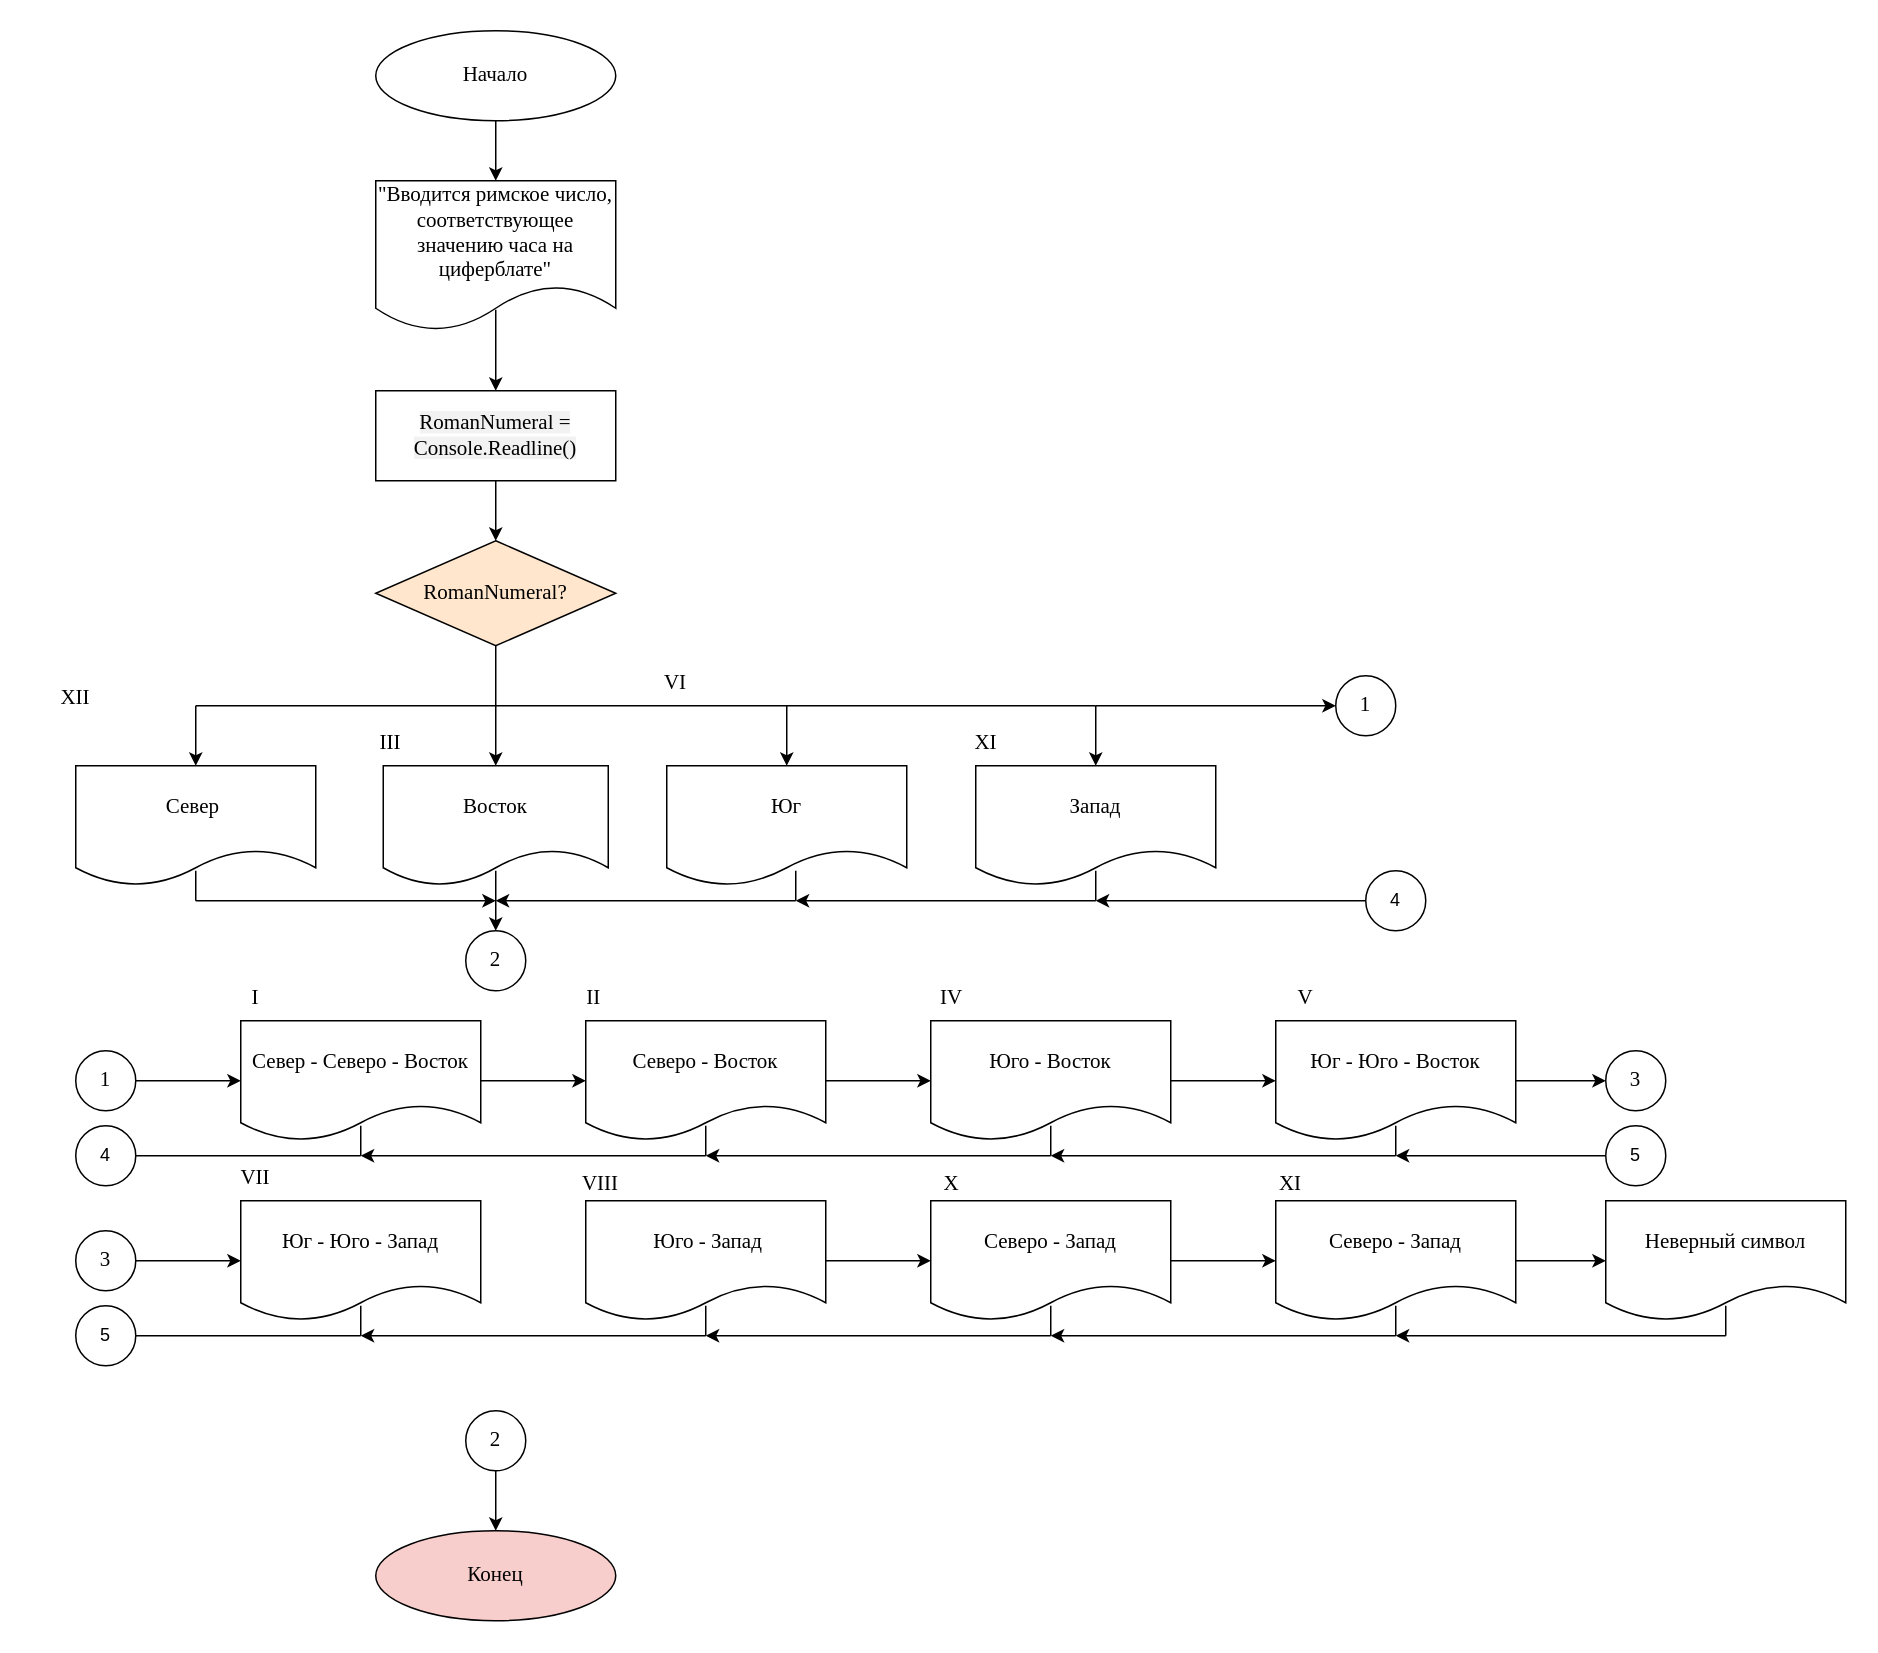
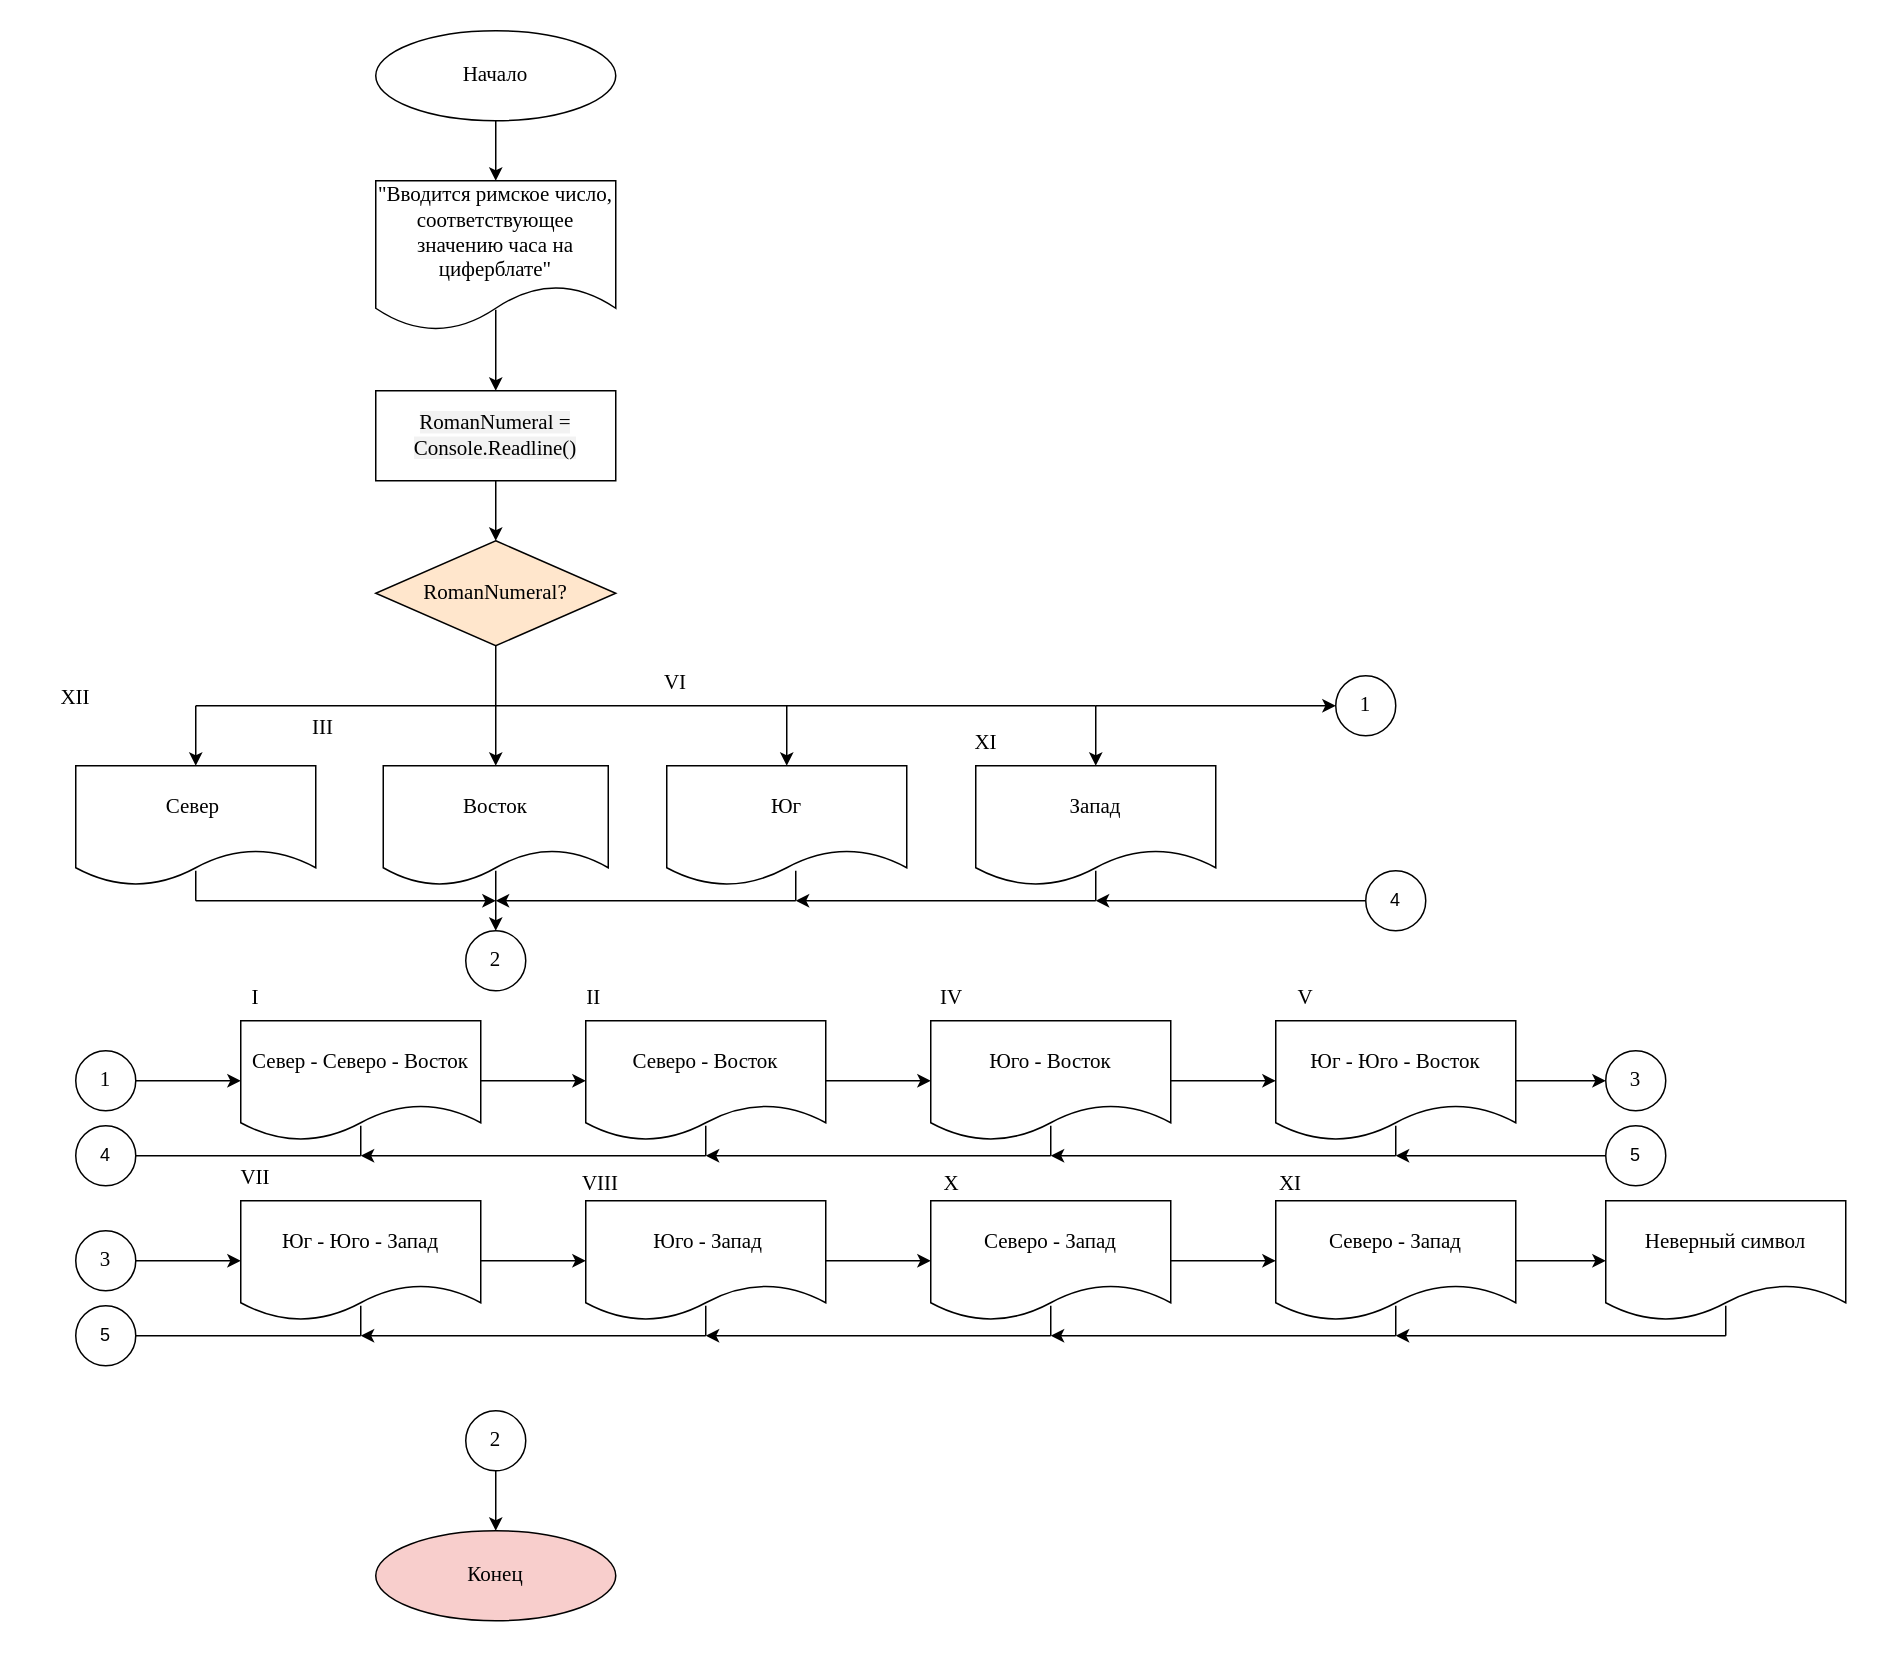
(391, 743) -> (323, 728)
none -> (528, 1261)
